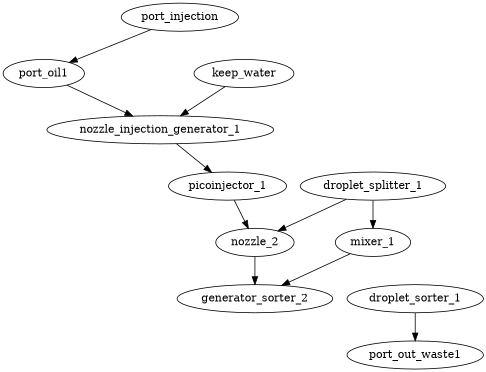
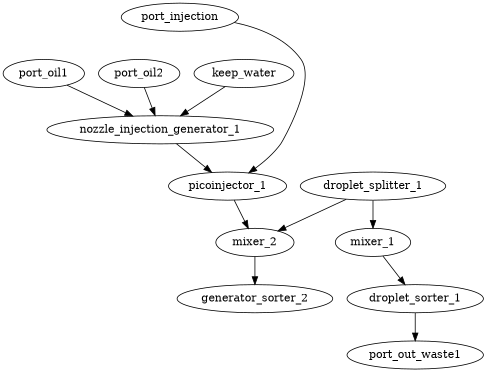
(114, 45) -> (305, 82)
none -> (139, 74)
(255, 242) -> (255, 242)
(320, 268) -> (392, 267)
